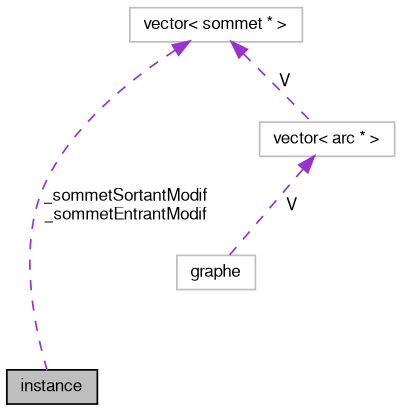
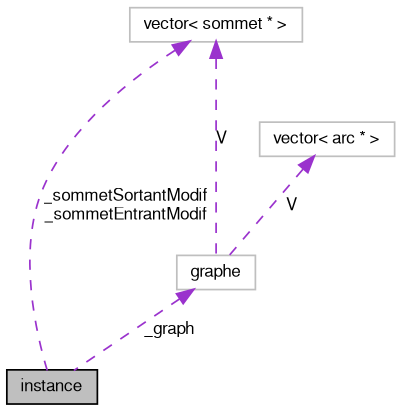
(278, 88) -> (216, 157)
none -> (127, 335)
